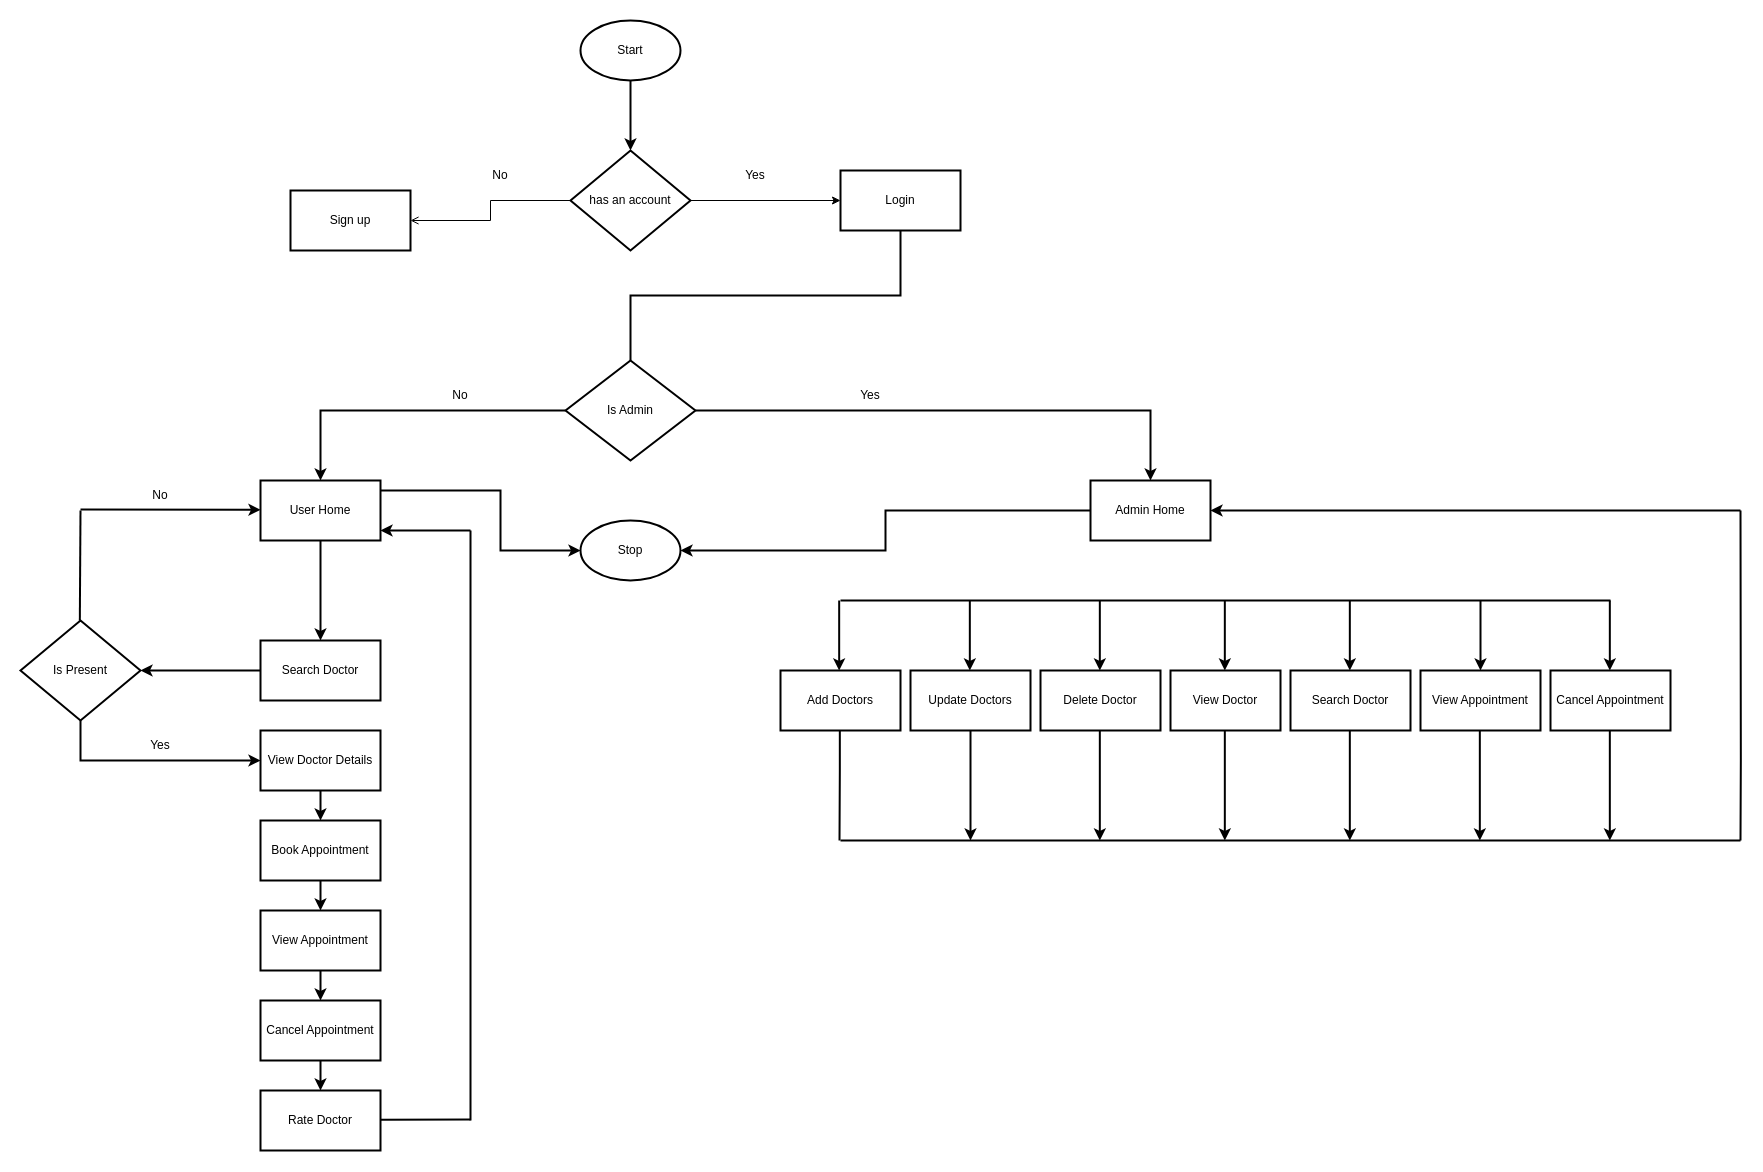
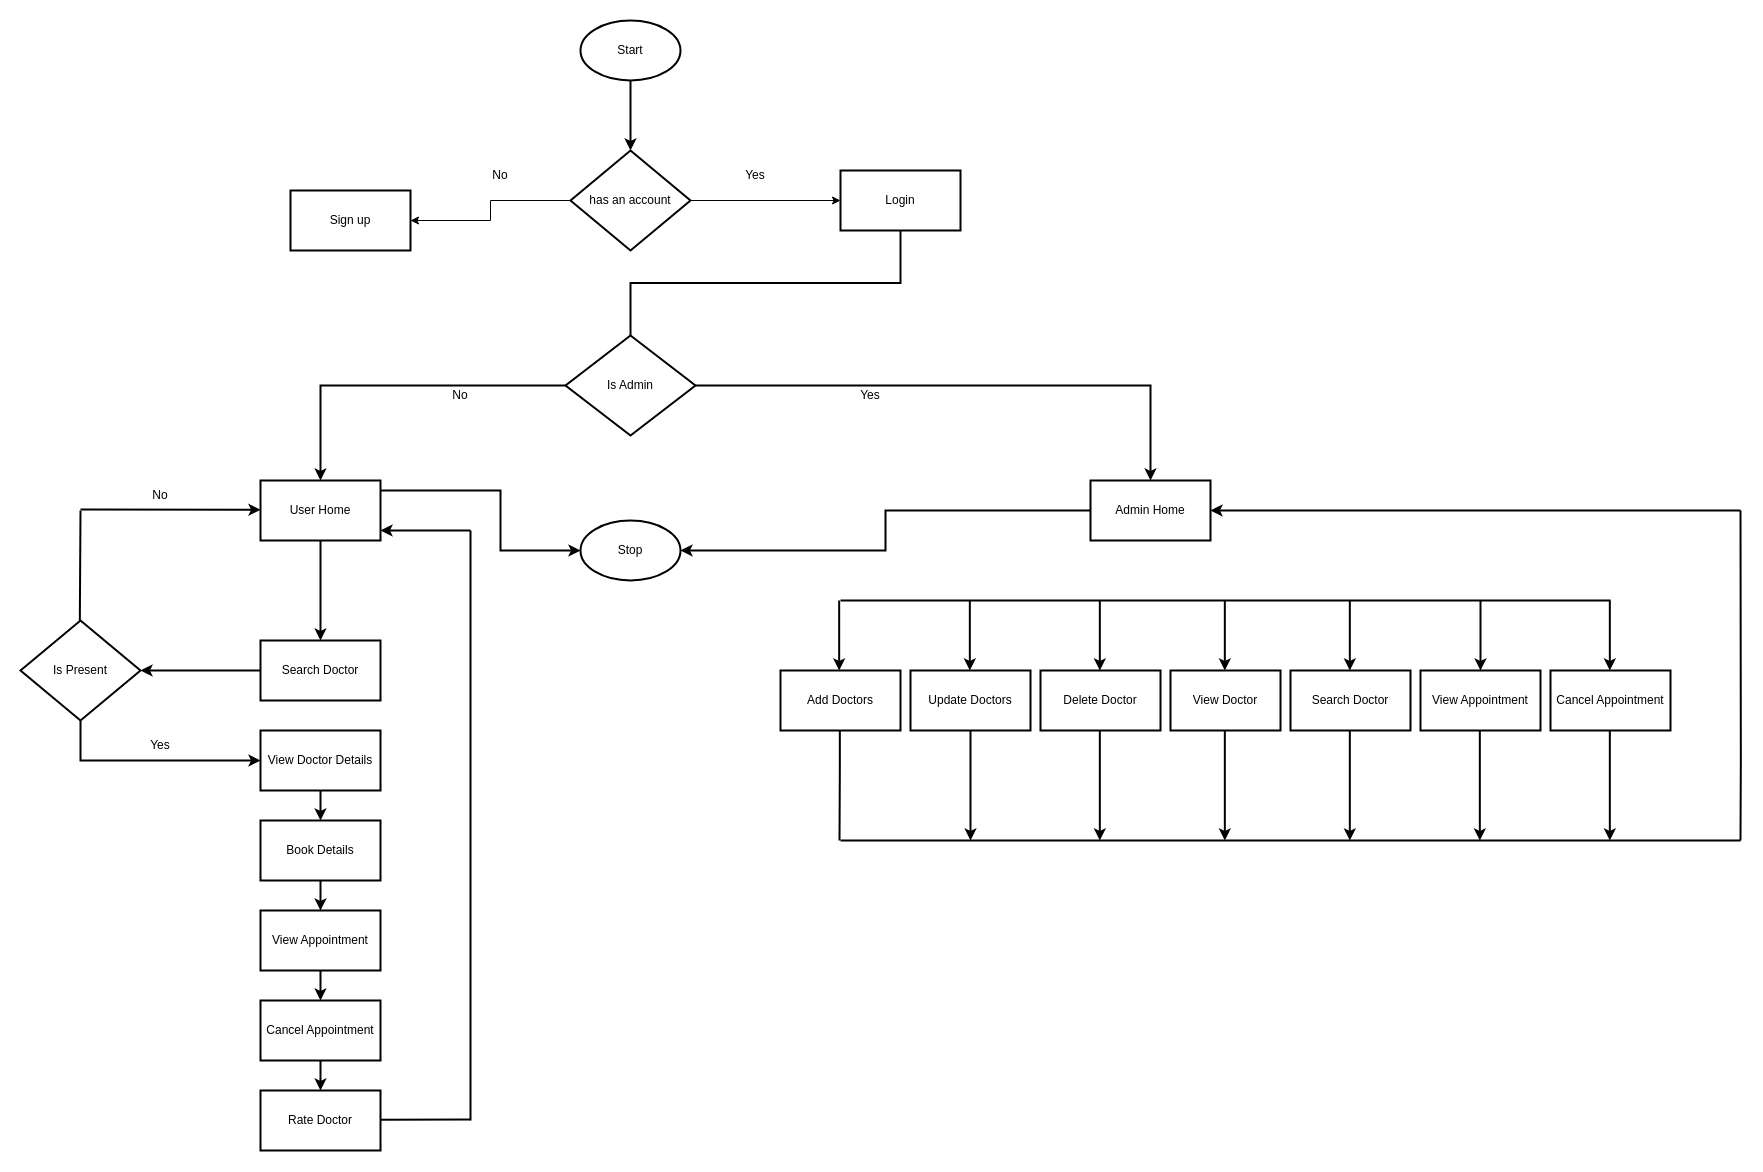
(416, 221) -> (418, 221)
(631, 411) -> (631, 386)
(321, 851) -> (321, 851)
